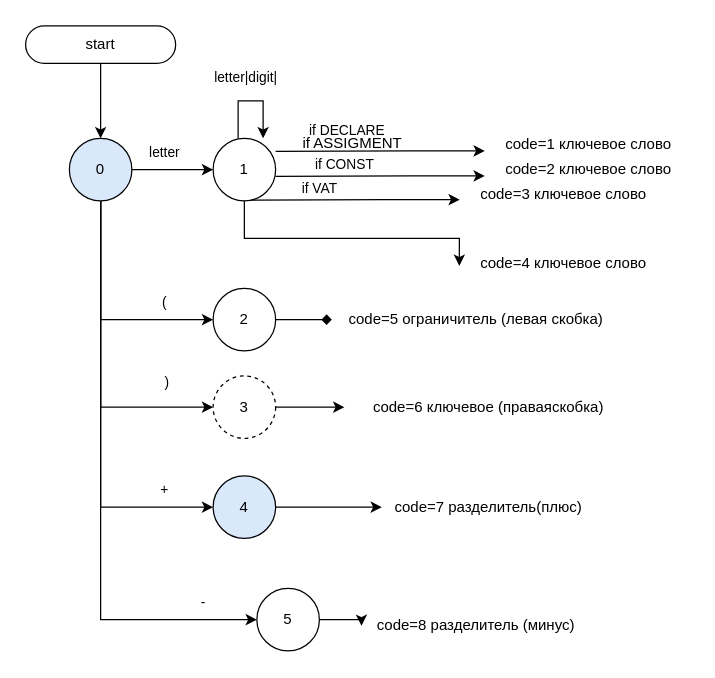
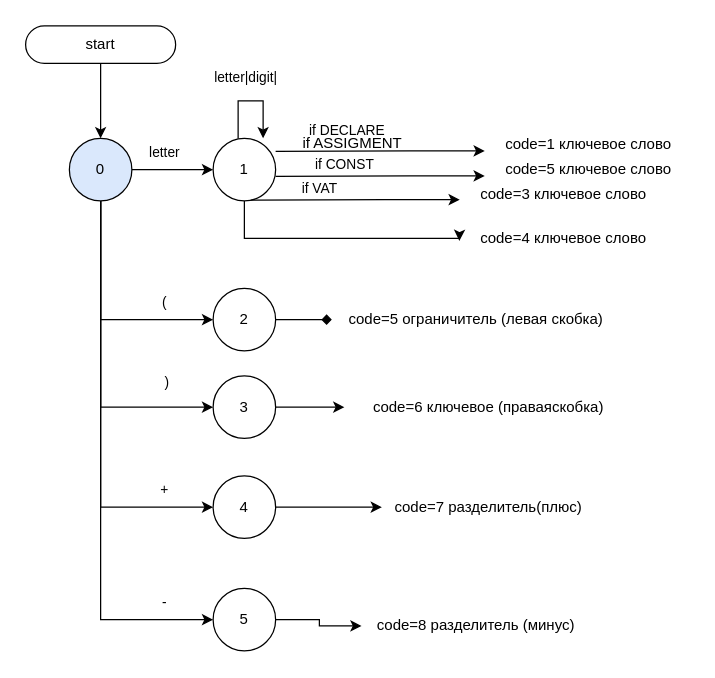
(589, 169) -> (589, 169)
(563, 263) -> (563, 238)
(244, 407) -> (244, 407)
(244, 507) -> (244, 507)
(288, 619) -> (244, 619)
